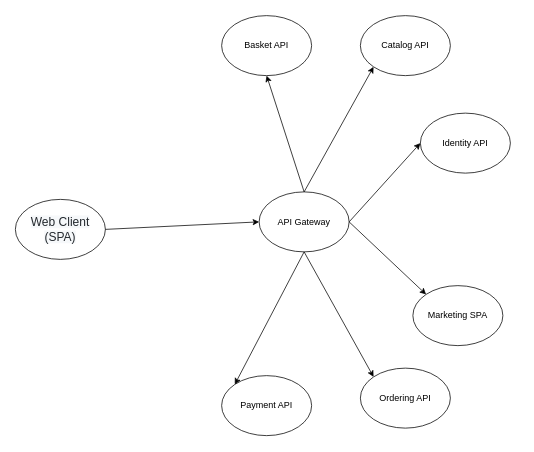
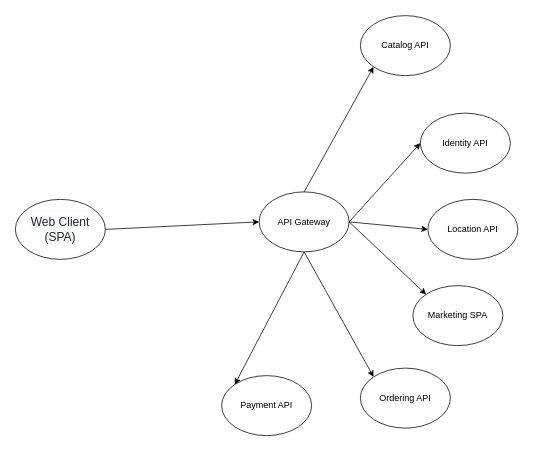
(267, 45) -> none
(286, 136) -> none
none -> (388, 225)
none -> (473, 229)
